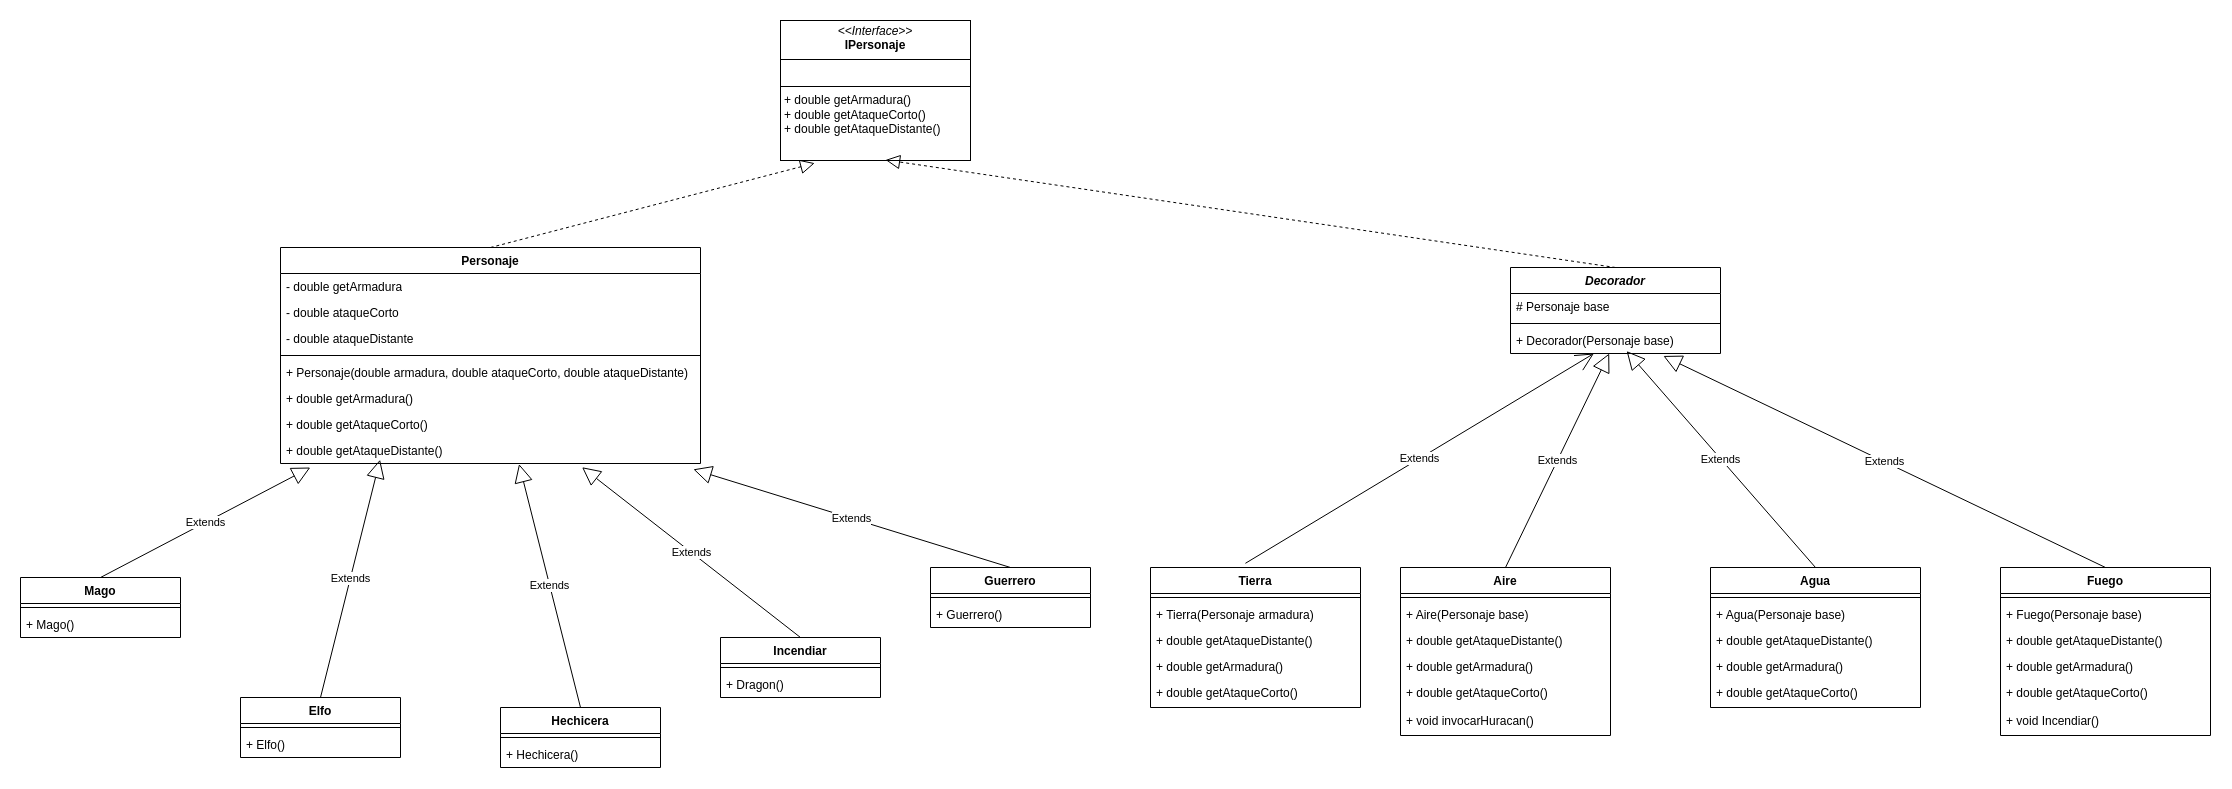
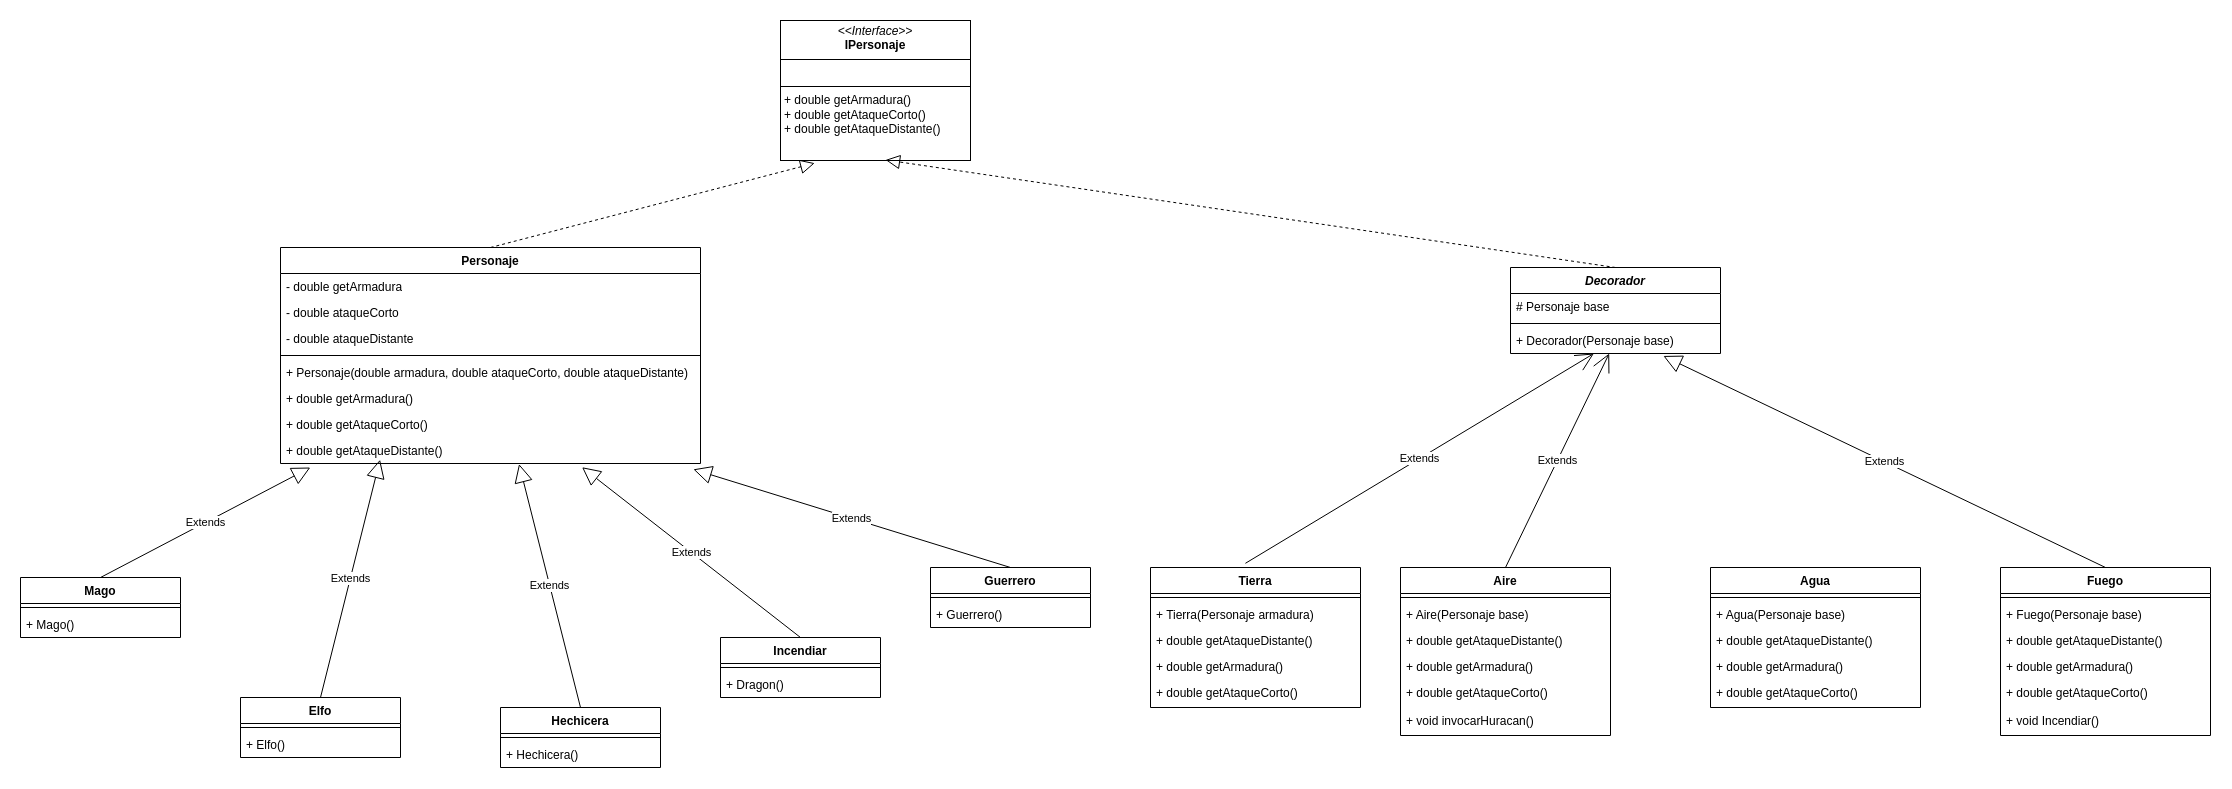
(1601, 371) -> (1604, 364)
(1727, 466) -> none
